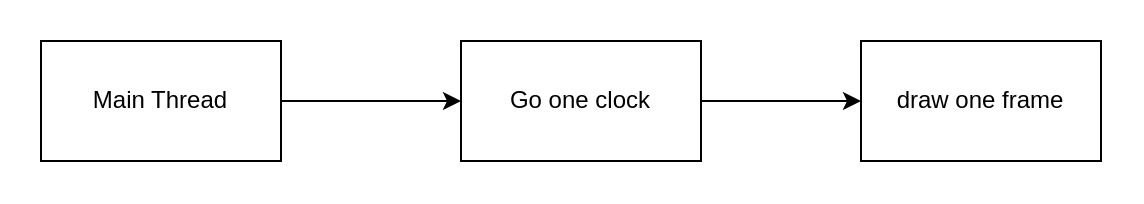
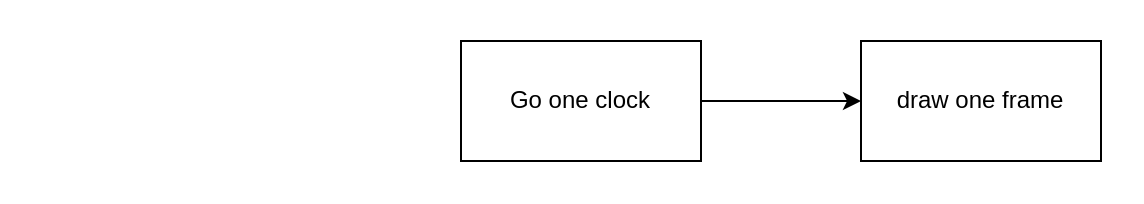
(161, 101) -> none
(364, 101) -> none
